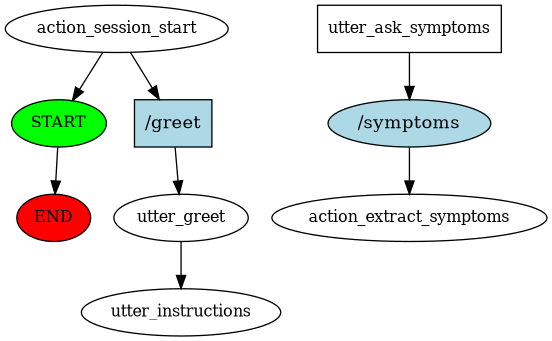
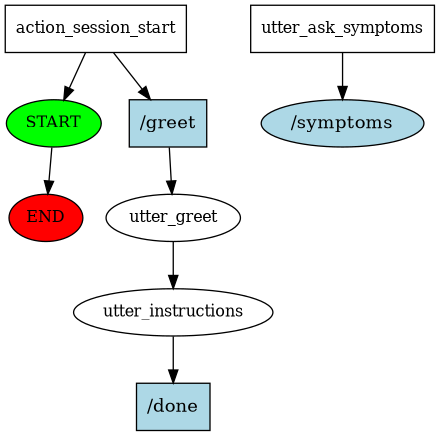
(117, 29) -> (96, 29)
(409, 218) -> none
none -> (173, 407)
